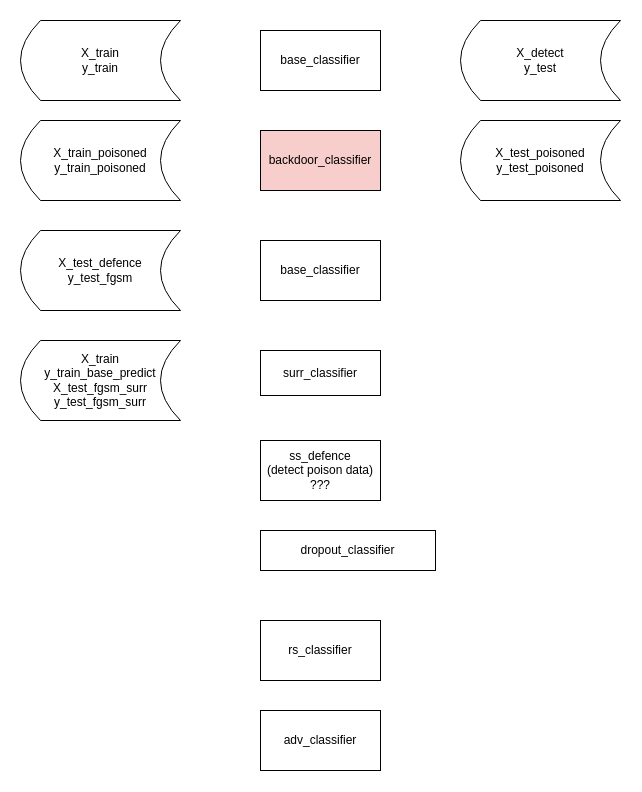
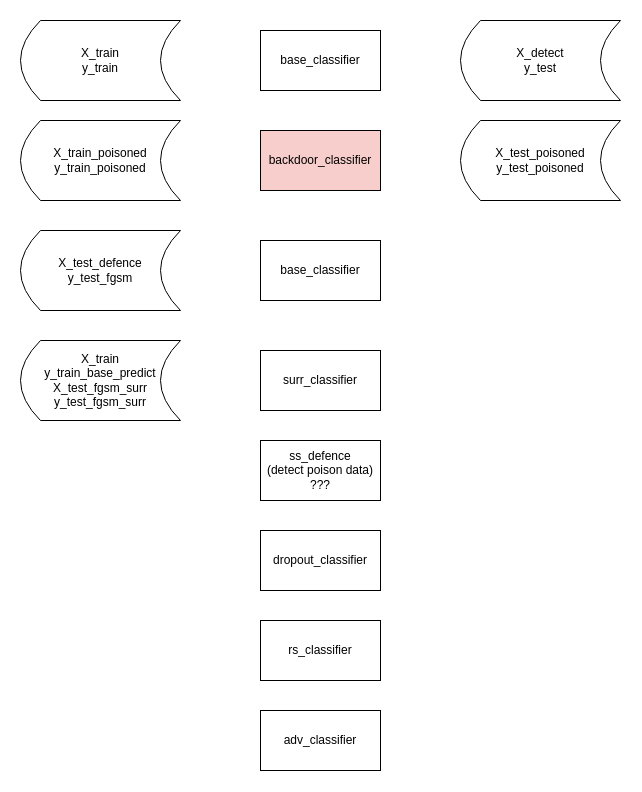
(321, 373) -> (321, 381)
(348, 551) -> (321, 561)
